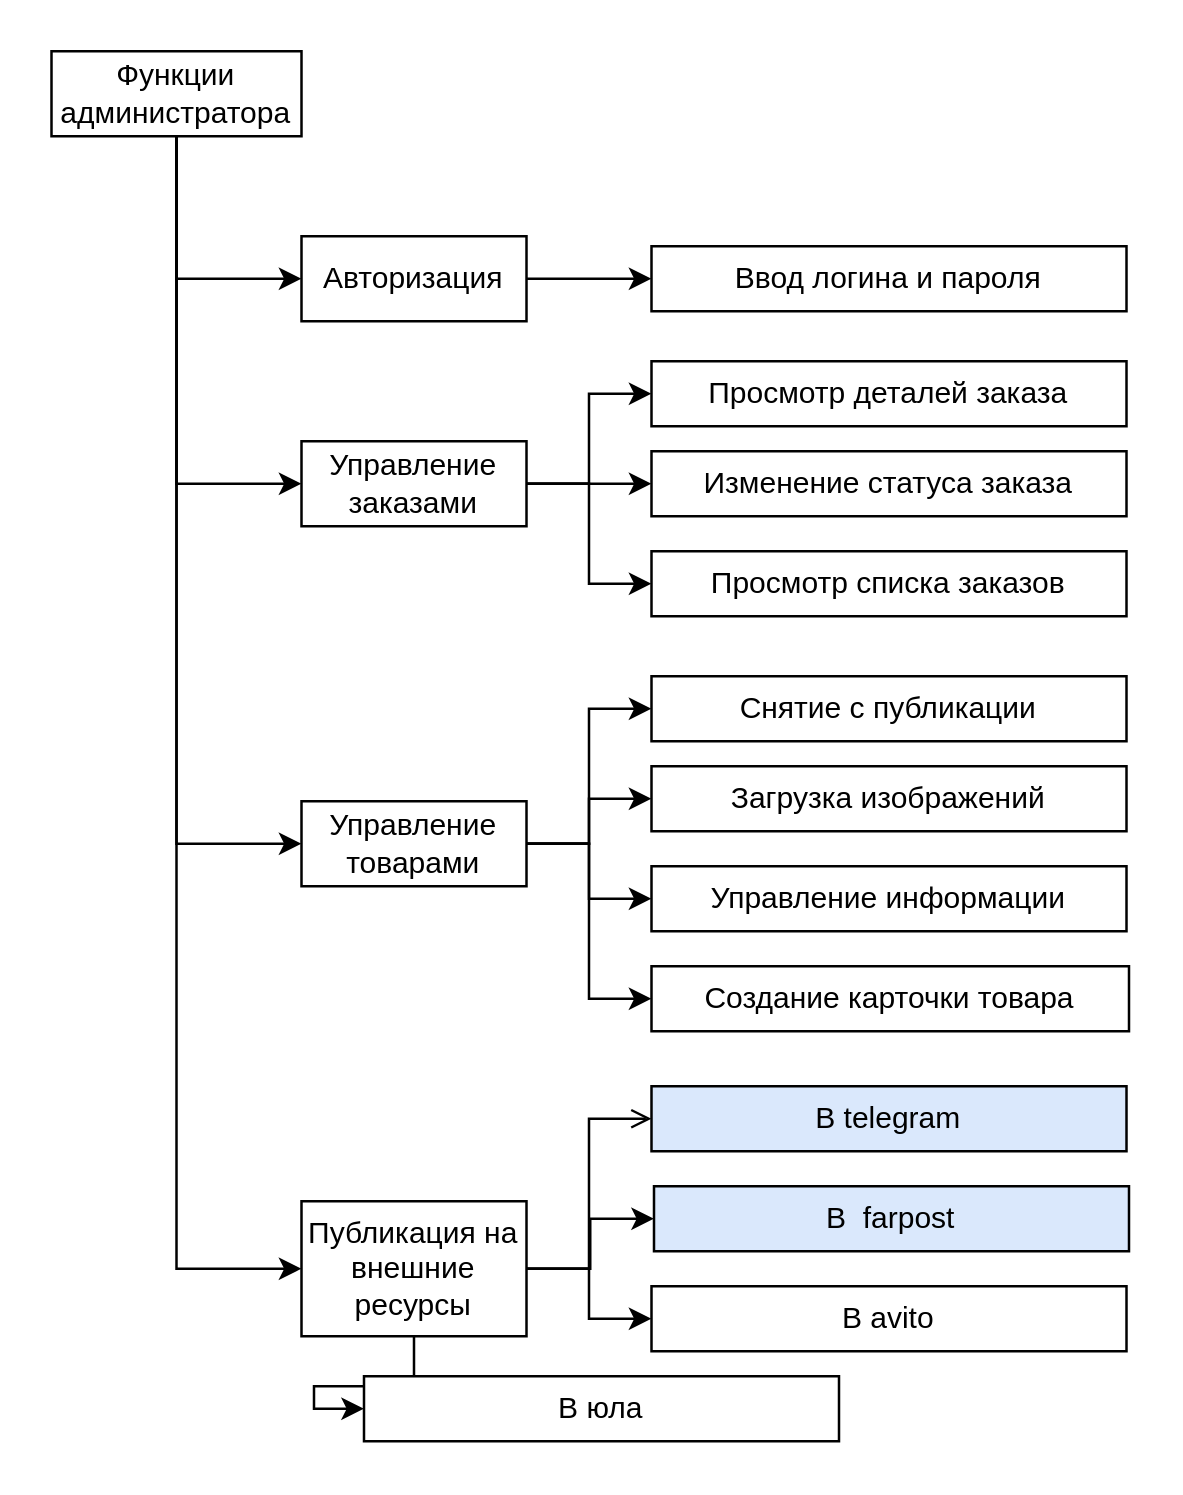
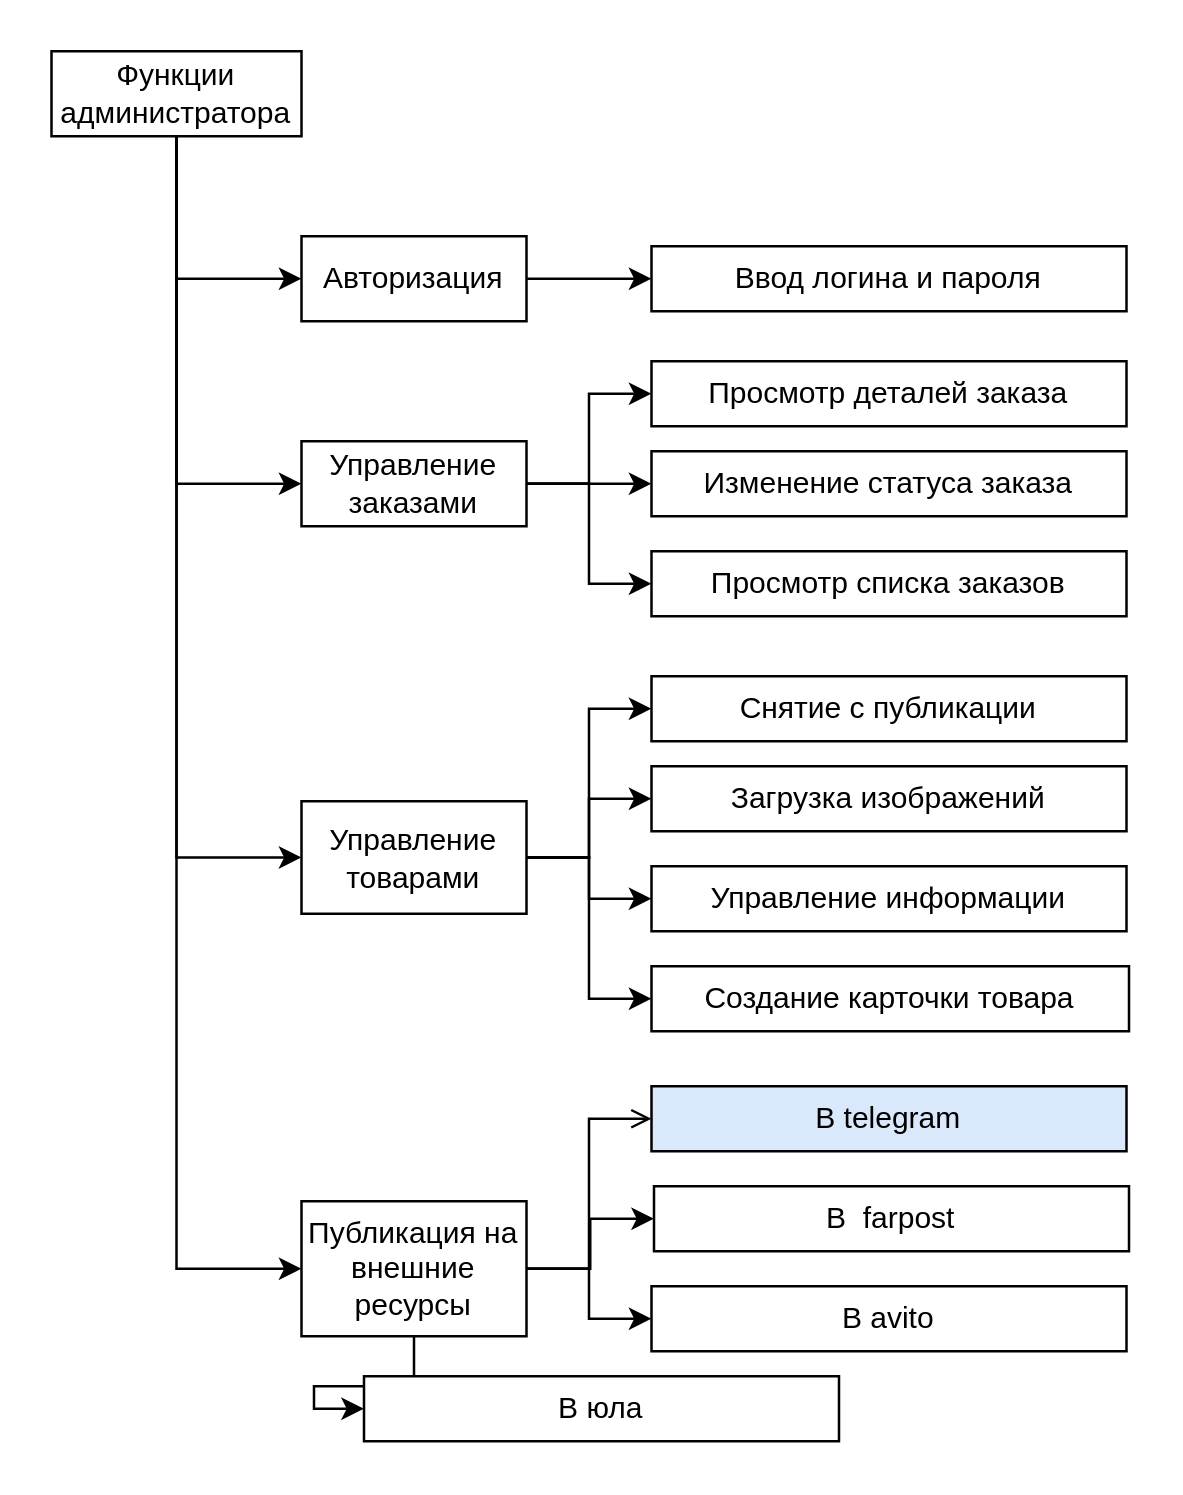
(414, 844) -> (414, 858)
(891, 1219) -> (891, 1219)
